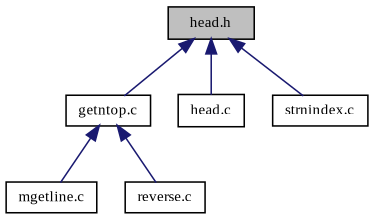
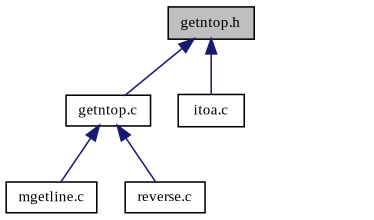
(211, 23) -> (211, 23)
(211, 111) -> (211, 111)
(320, 111) -> none
